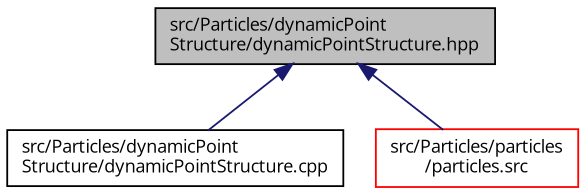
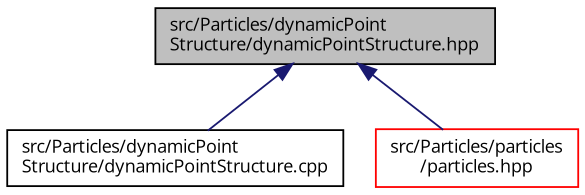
(477, 158) -> (477, 158)
